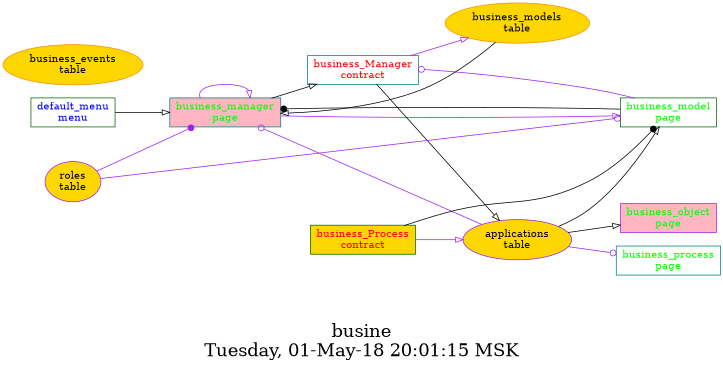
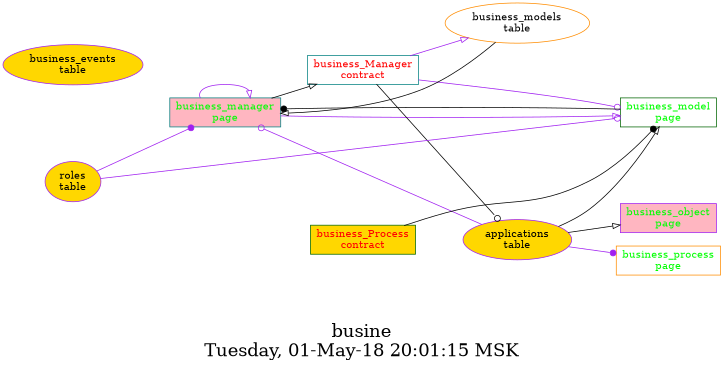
(517, 23) -> (517, 23)
(73, 65) -> (73, 65)
(530, 80) -> (517, 92)
(73, 112) -> none
(435, 150) -> (435, 150)
(435, 240) -> none
(589, 250) -> (589, 250)
(668, 261) -> (668, 261)
